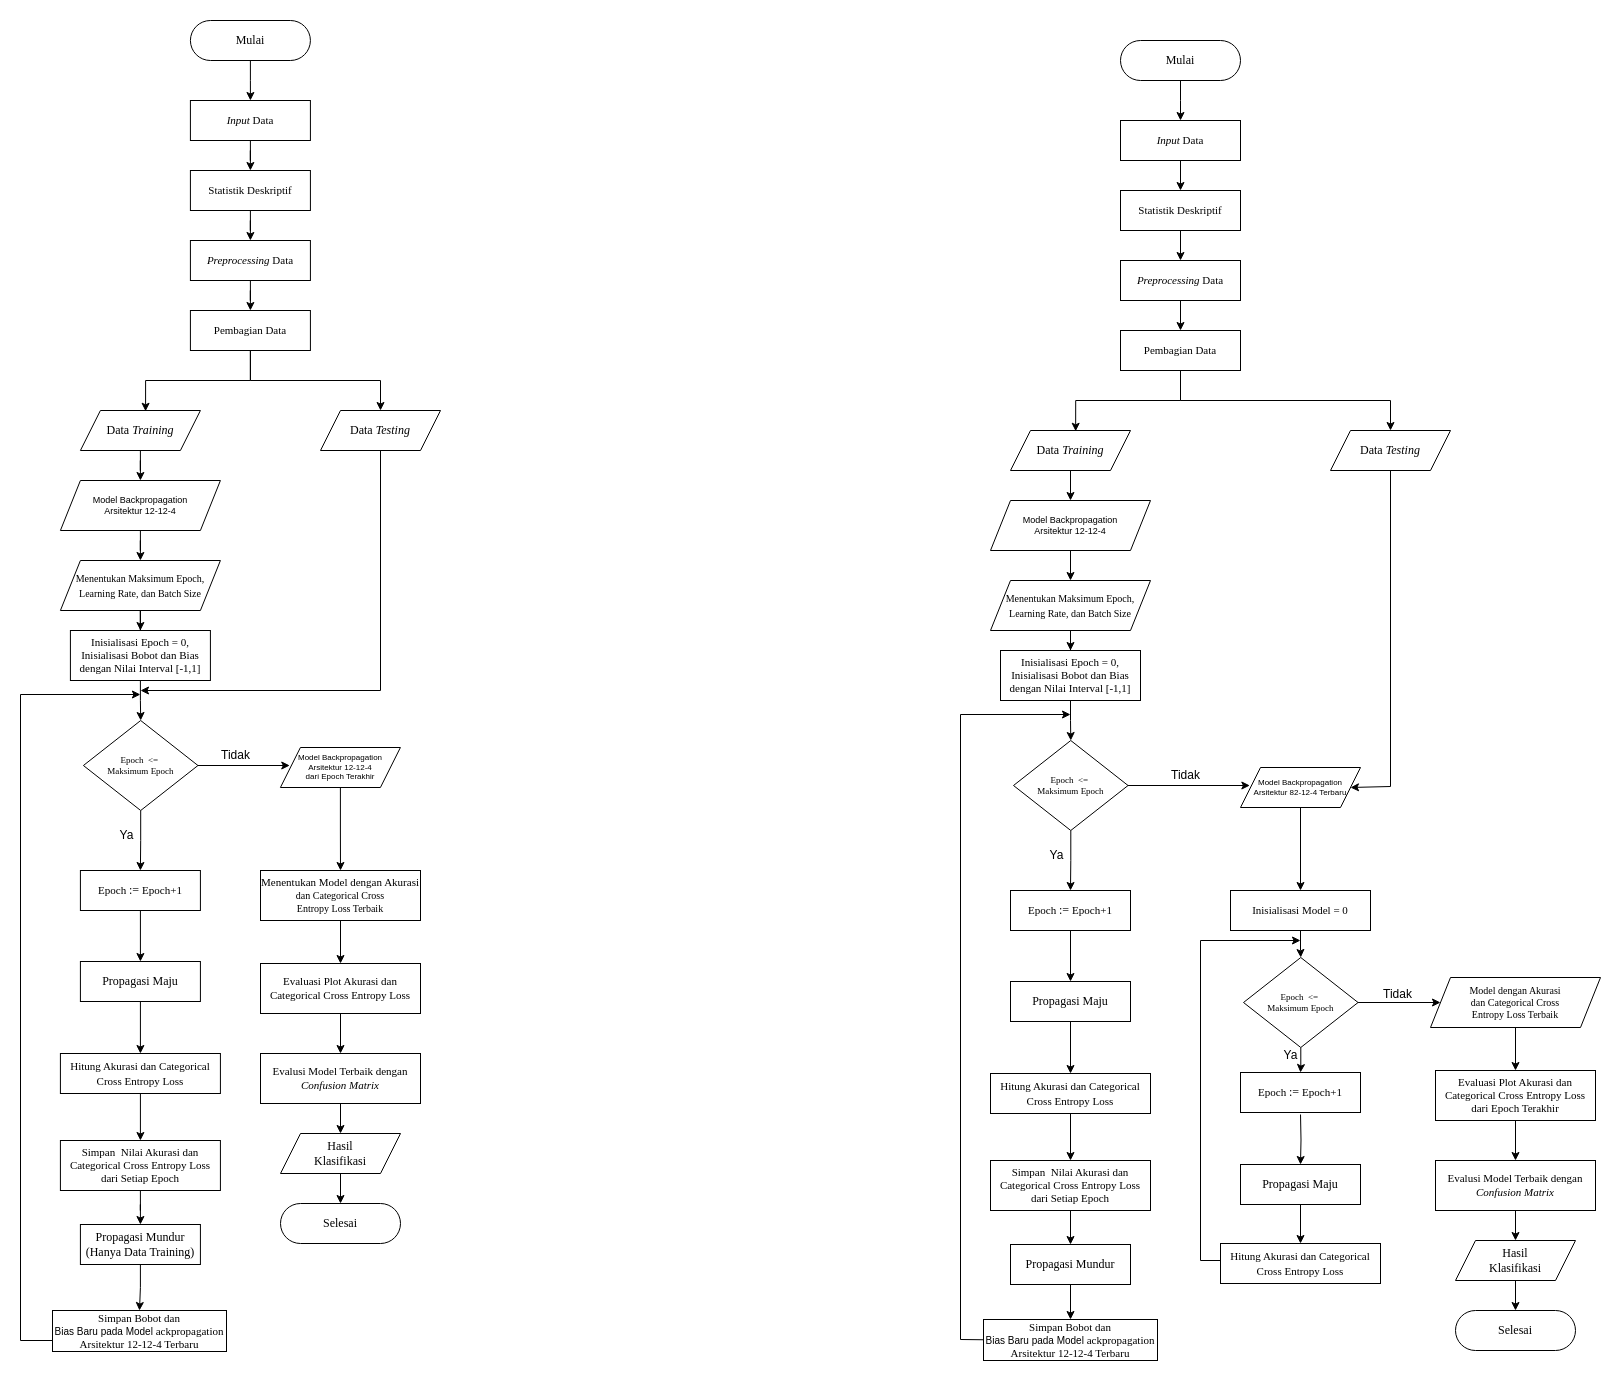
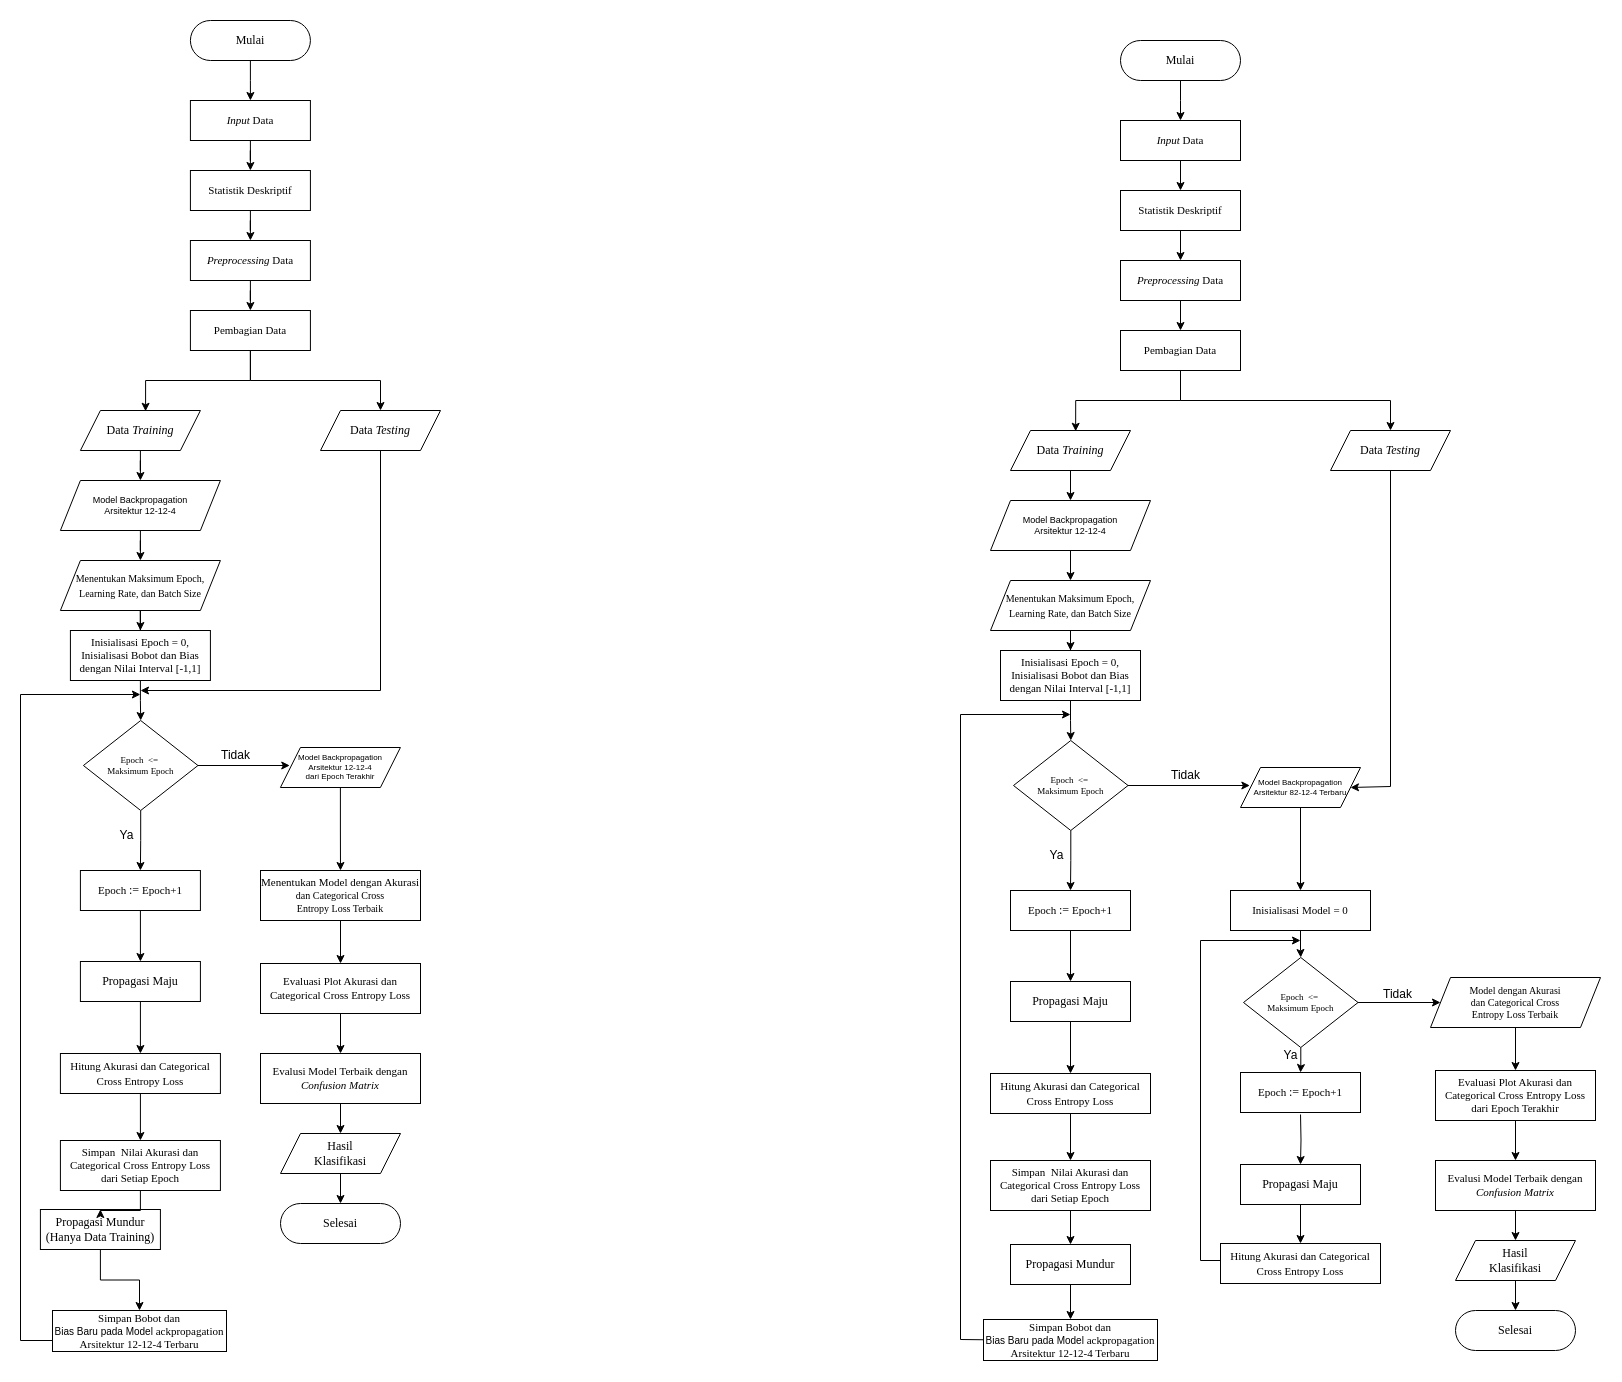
(140, 1245) -> (100, 1230)
